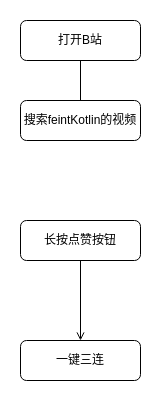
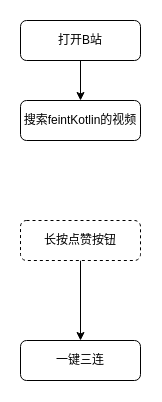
(81, 95) -> (81, 92)
(81, 241) -> (81, 241)
(81, 334) -> (81, 332)
